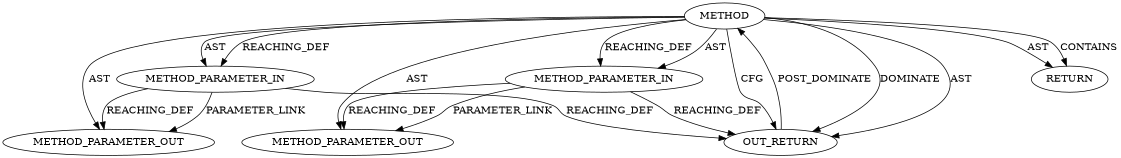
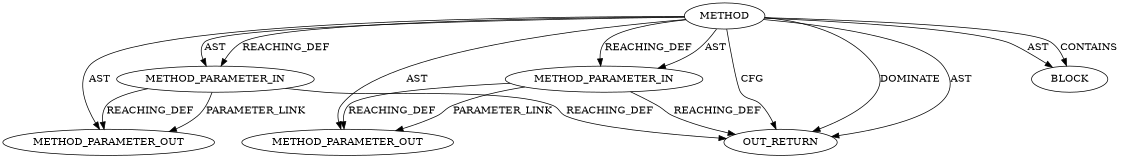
(772, 77) -> none
(1070, 79) -> (1070, 79)
